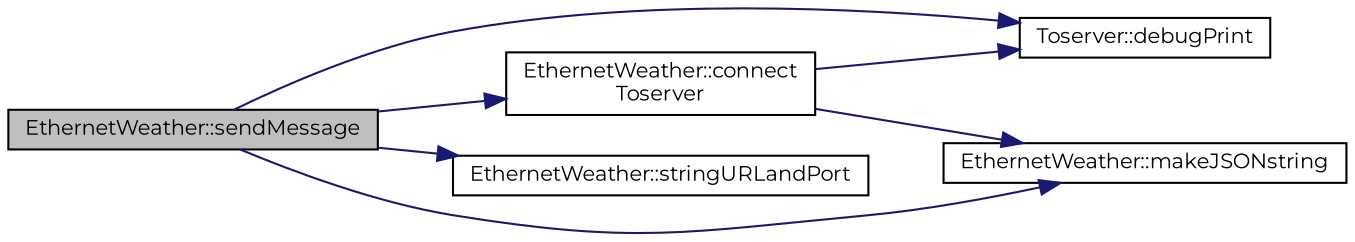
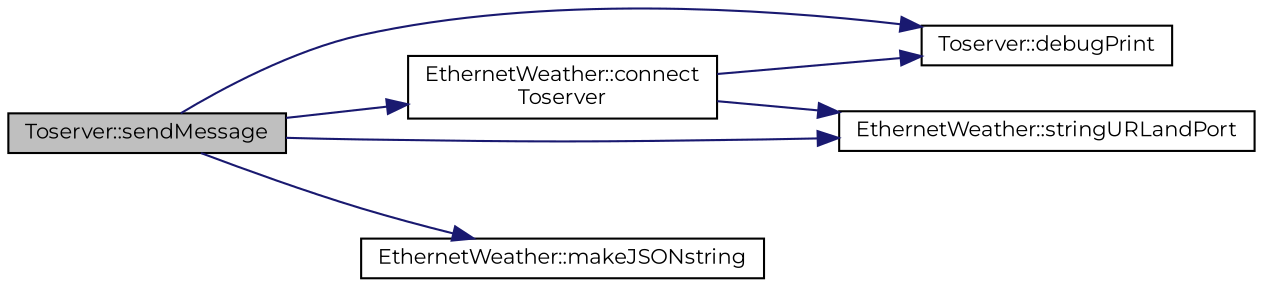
(908, 124) -> (768, 106)
(193, 130) -> (147, 133)
